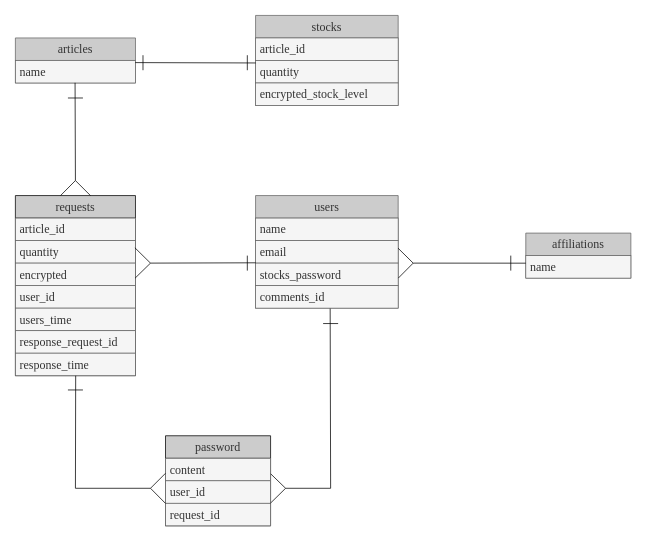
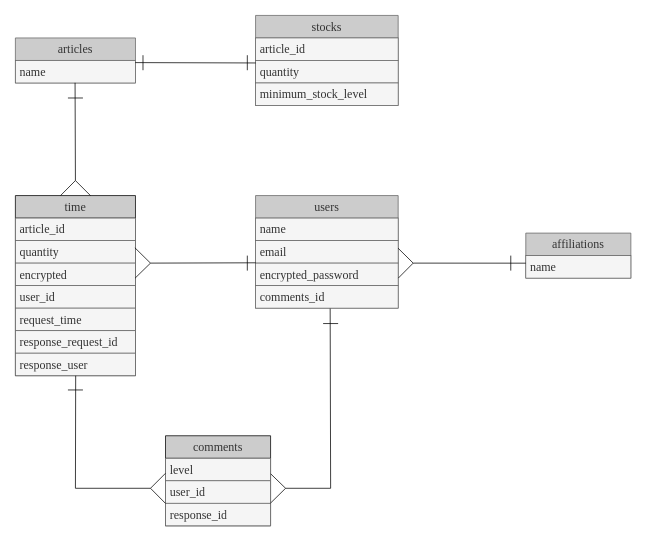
(310, 94) -> (303, 94)
(75, 207) -> (75, 207)
(298, 274) -> (305, 274)
(44, 319) -> (49, 319)
(51, 364) -> (53, 364)
(218, 447) -> (218, 447)
(188, 469) -> (180, 469)
(194, 514) -> (196, 514)
